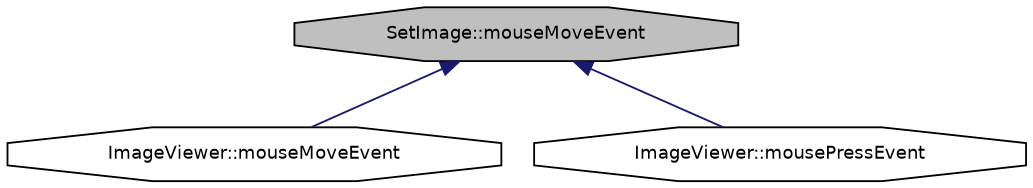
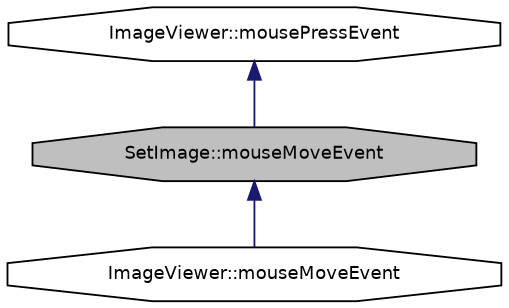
(657, 98) -> (254, 104)
